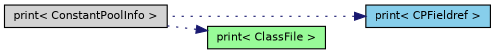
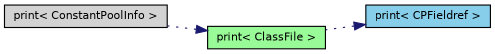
(261, 16) -> (340, 28)
